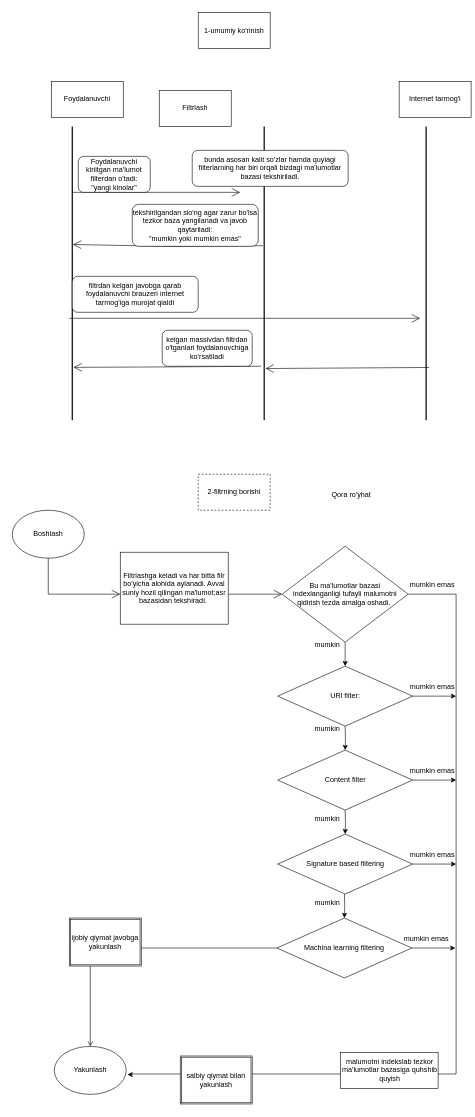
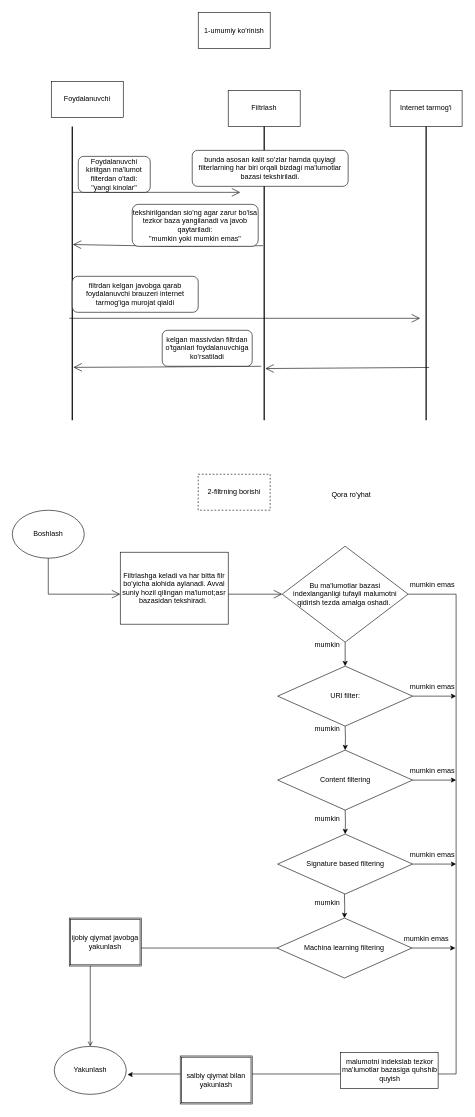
(435, 99) -> (426, 108)
(195, 108) -> (264, 108)
(346, 780) -> (346, 780)
